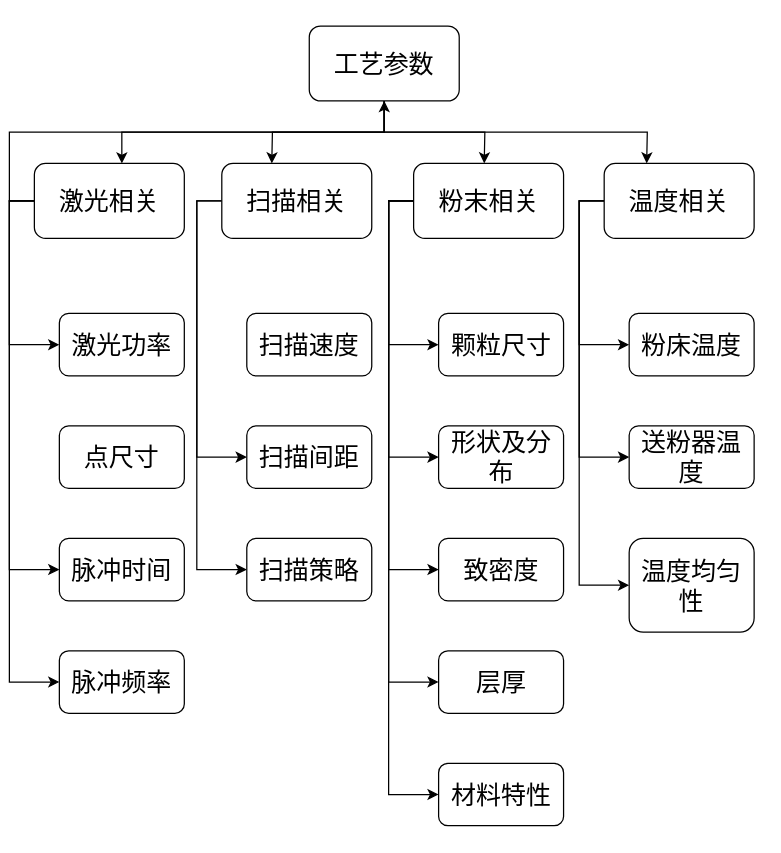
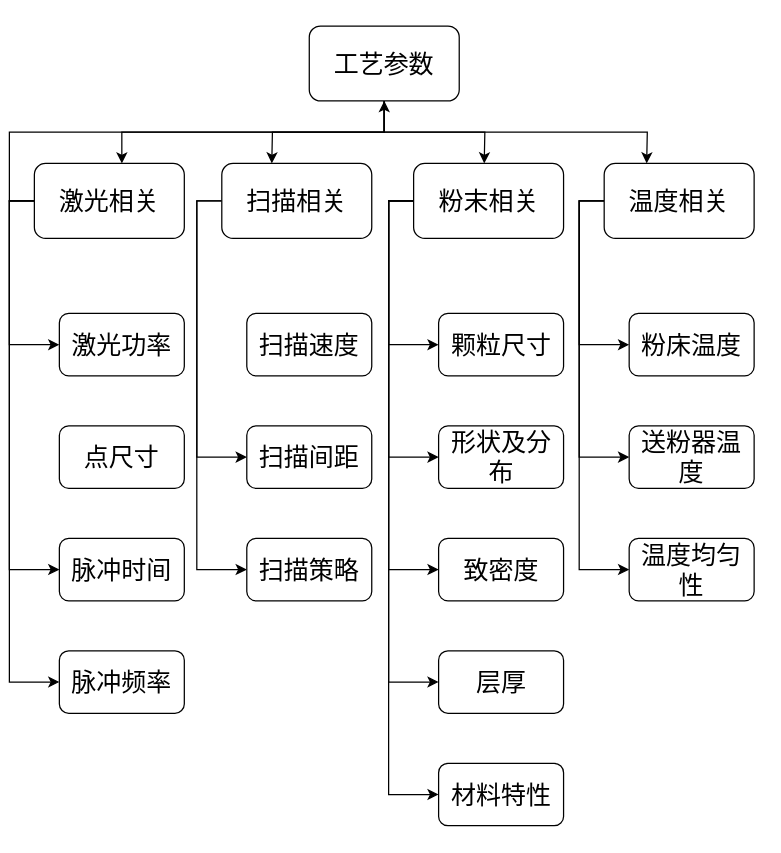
(692, 585) -> (692, 569)
